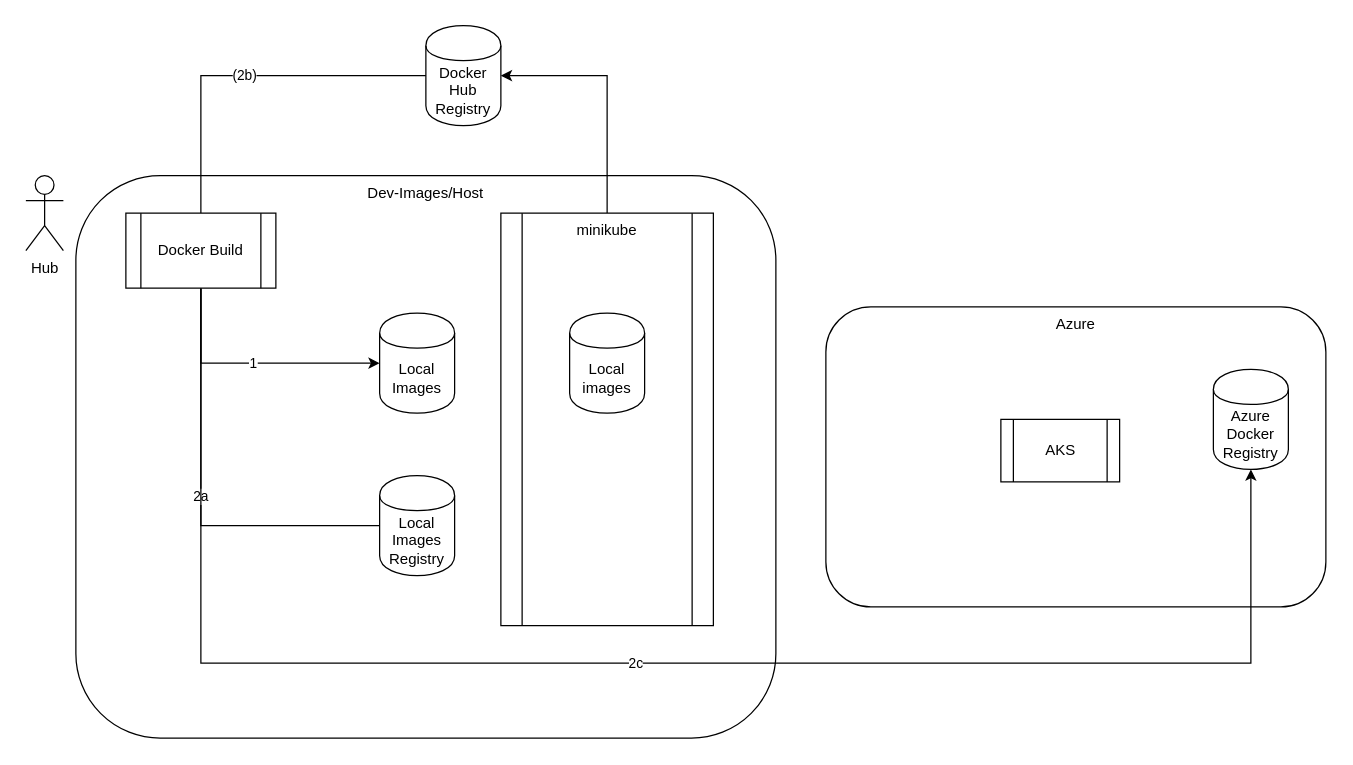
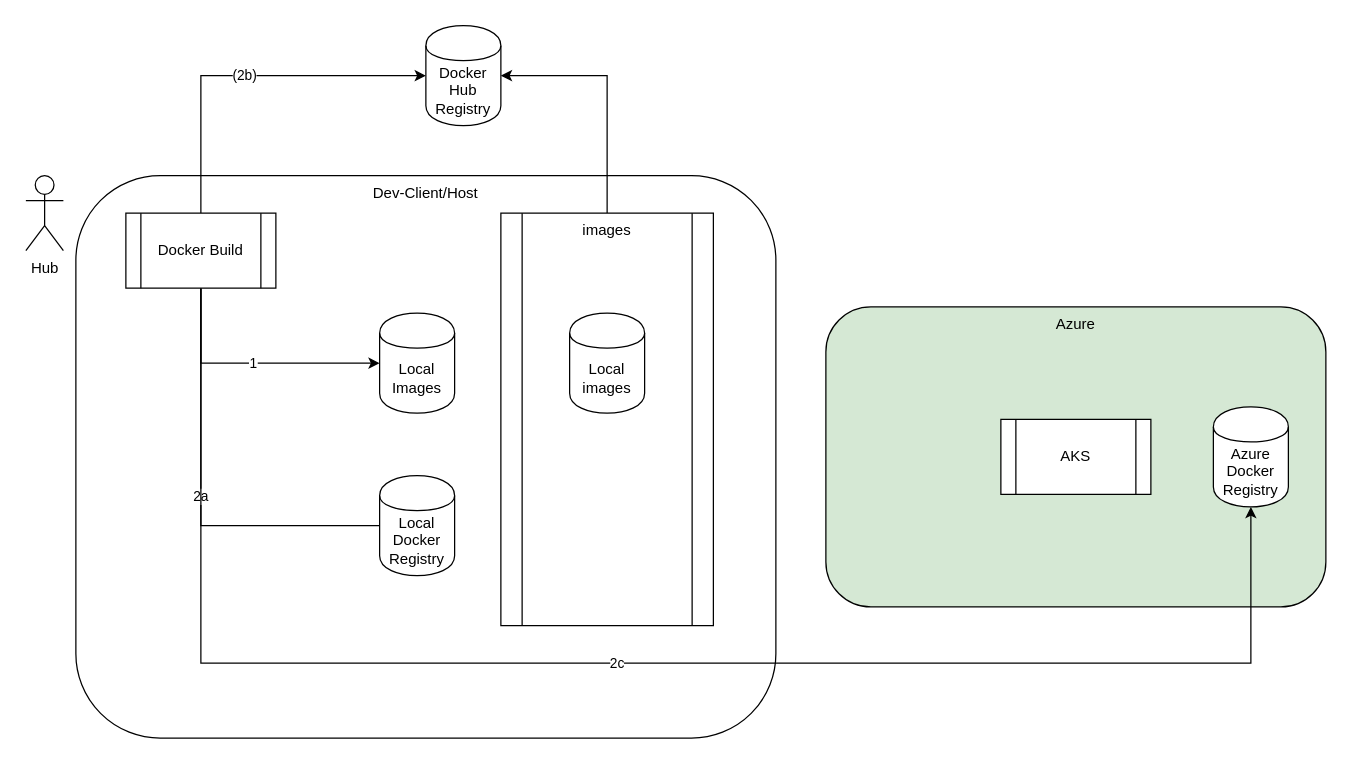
(419, 76) -> (416, 76)
(426, 193) -> (426, 193)
(607, 231) -> (607, 231)
(1076, 325) -> (1076, 325)
(1251, 419) -> (1251, 457)
(1060, 451) -> (1076, 457)
(417, 541) -> (417, 541)
